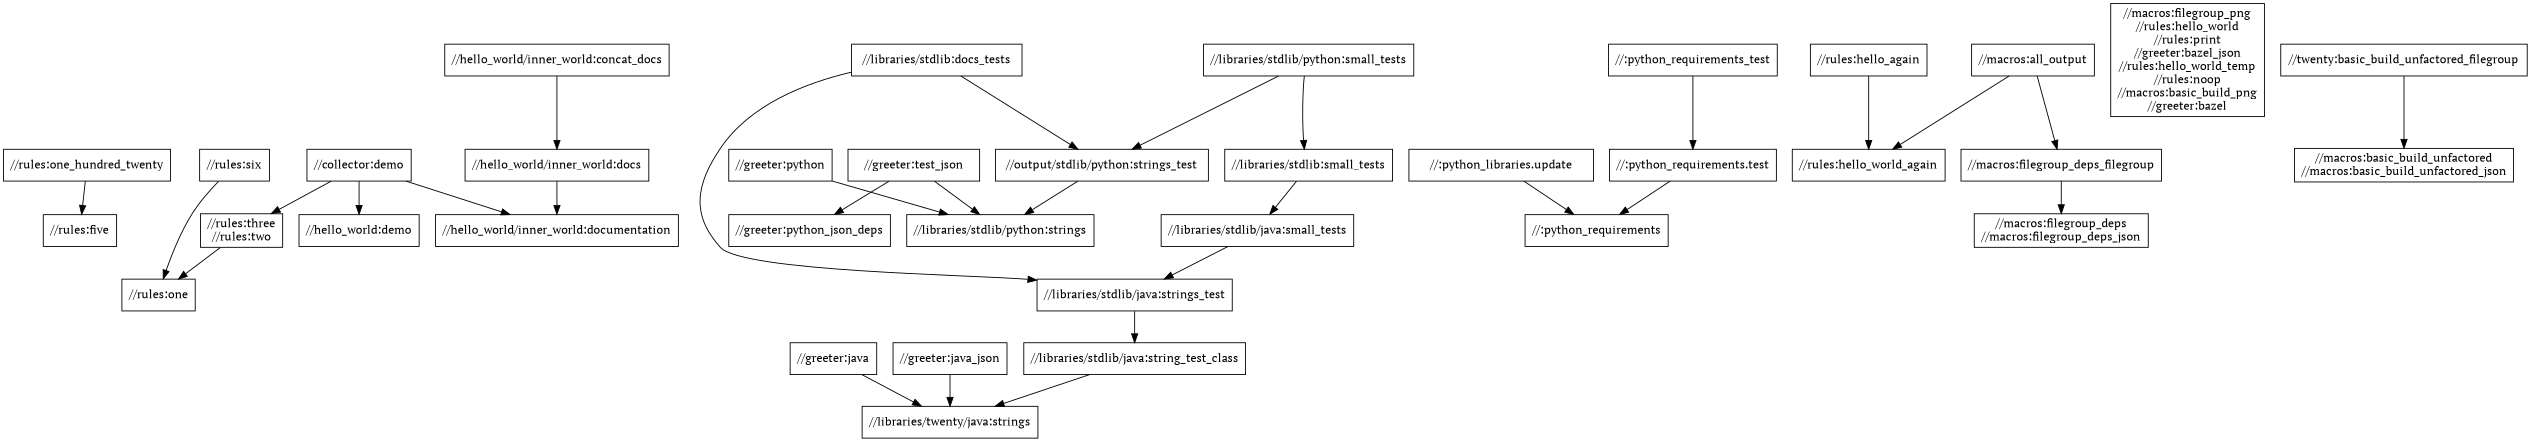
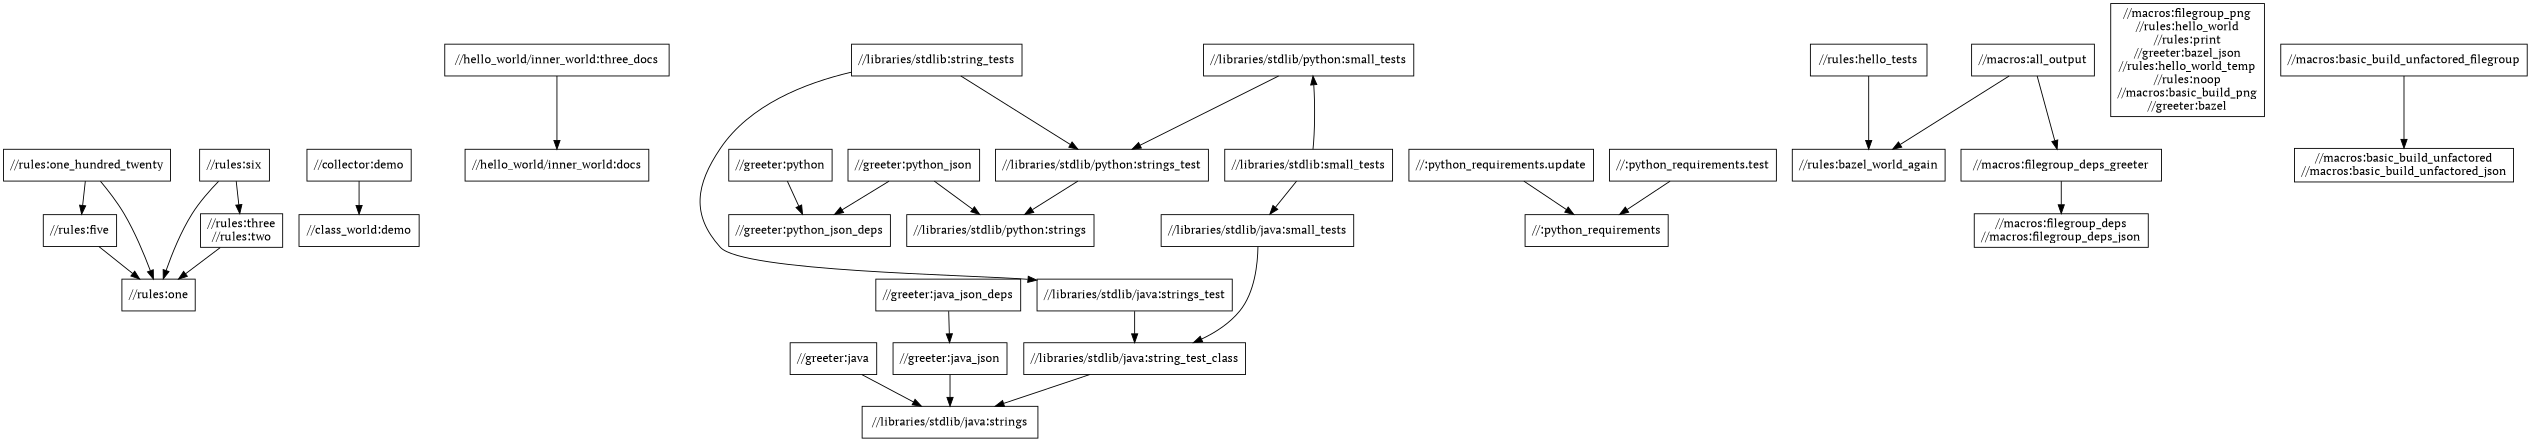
(557, 60) -> (557, 60)
(937, 60) -> (937, 60)
(1693, 60) -> none
(1869, 60) -> (1869, 60)
(2404, 60) -> (2404, 60)
(1303, 108) -> (1315, 117)
(914, 165) -> (914, 165)
(1102, 165) -> (1102, 165)
(1501, 165) -> (1501, 165)
(1869, 165) -> (1869, 165)
(2061, 165) -> (2061, 165)
(305, 195) -> (238, 193)
(886, 197) -> (793, 194)
none -> (130, 224)
(359, 231) -> (359, 231)
(557, 231) -> none
none -> (116, 260)
(1200, 261) -> (1245, 302)
none -> (948, 295)
(950, 422) -> (950, 422)
